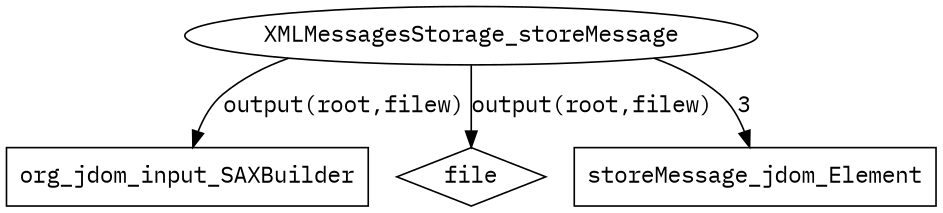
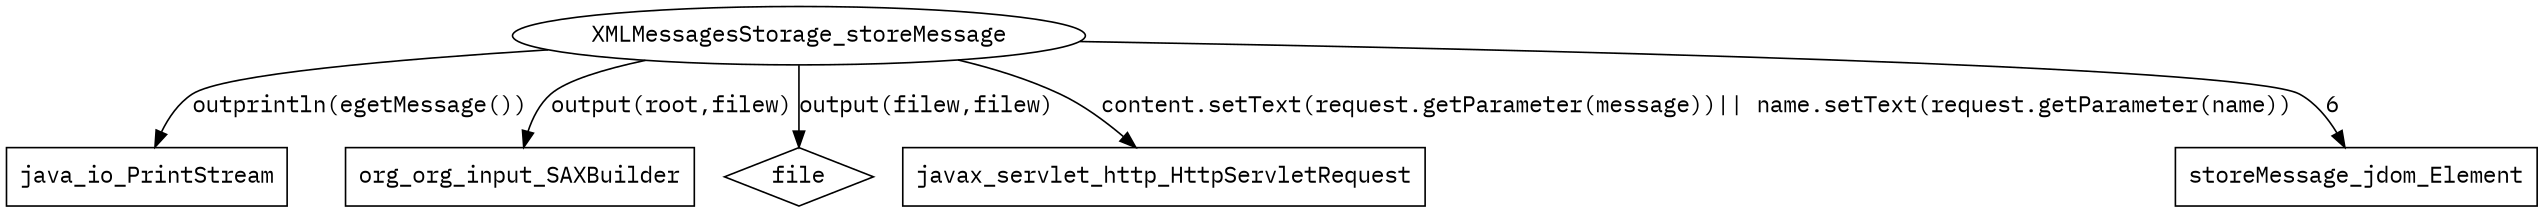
(592, 106) -> (926, 106)
(745, 106) -> (2333, 106)
none -> (147, 177)
(187, 177) -> (520, 177)
none -> (1164, 177)
